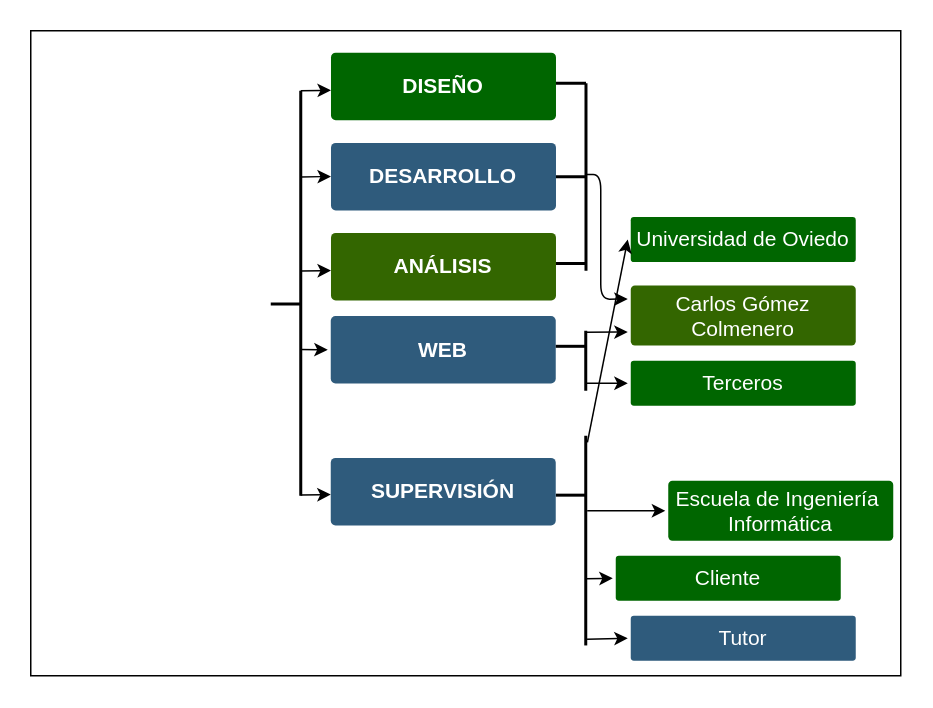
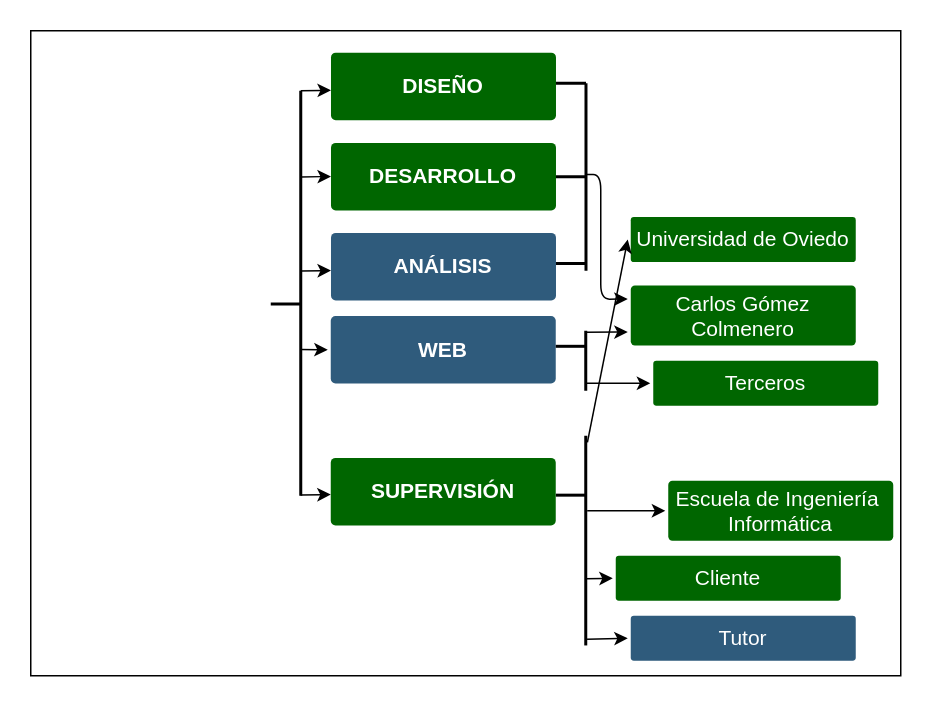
(443, 177) -> (443, 177)
(443, 267) -> (443, 267)
(743, 315) -> (743, 315)
(743, 383) -> (766, 383)
(443, 492) -> (443, 492)
